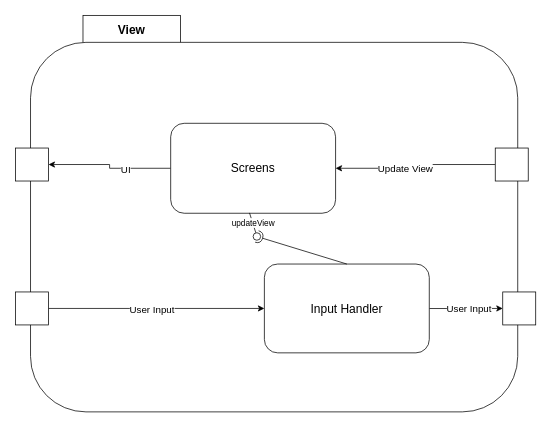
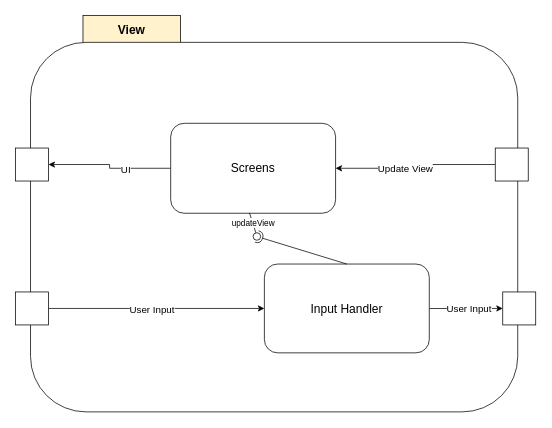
(132, 30) -> (132, 30)
